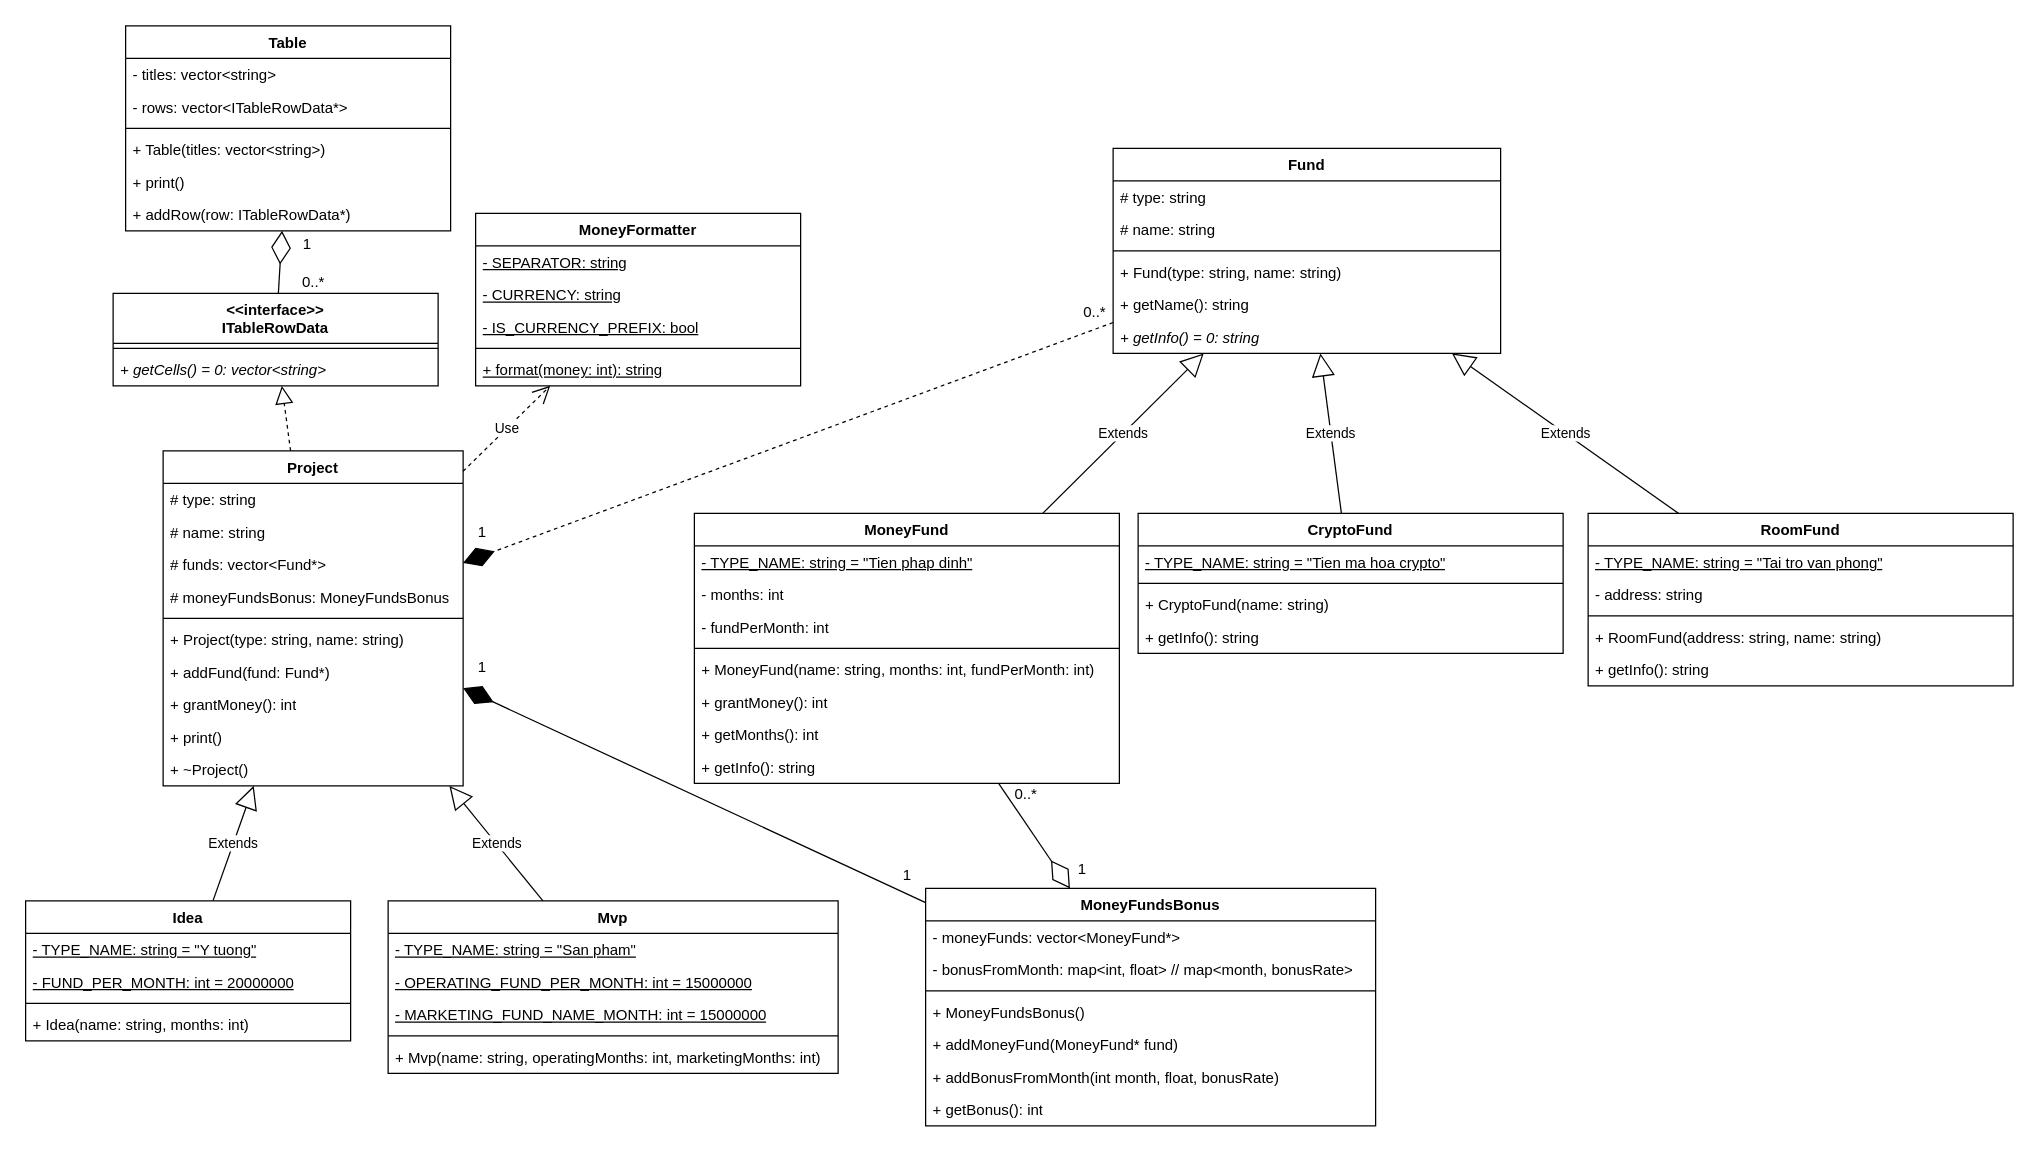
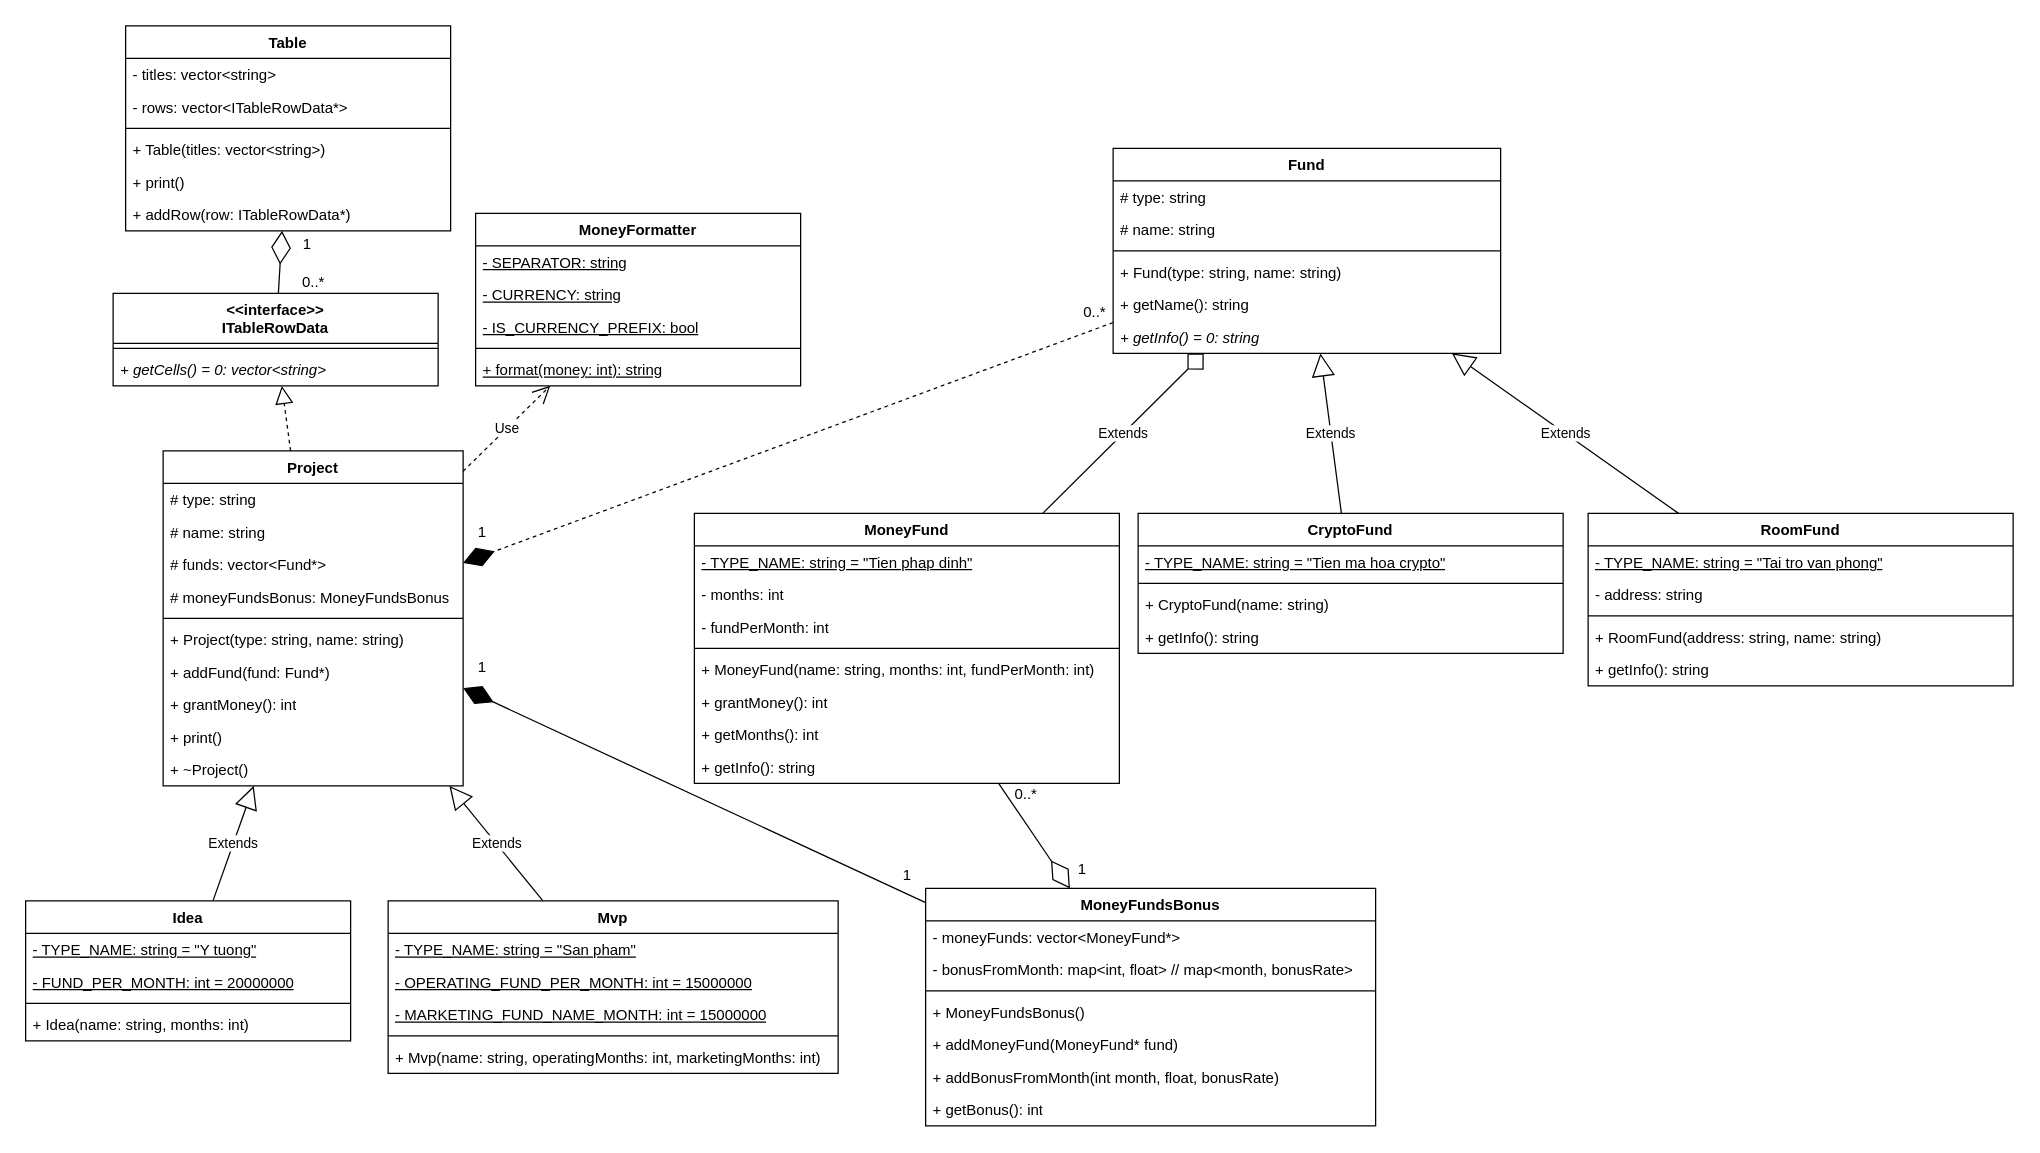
(1186, 370) -> (1187, 370)
